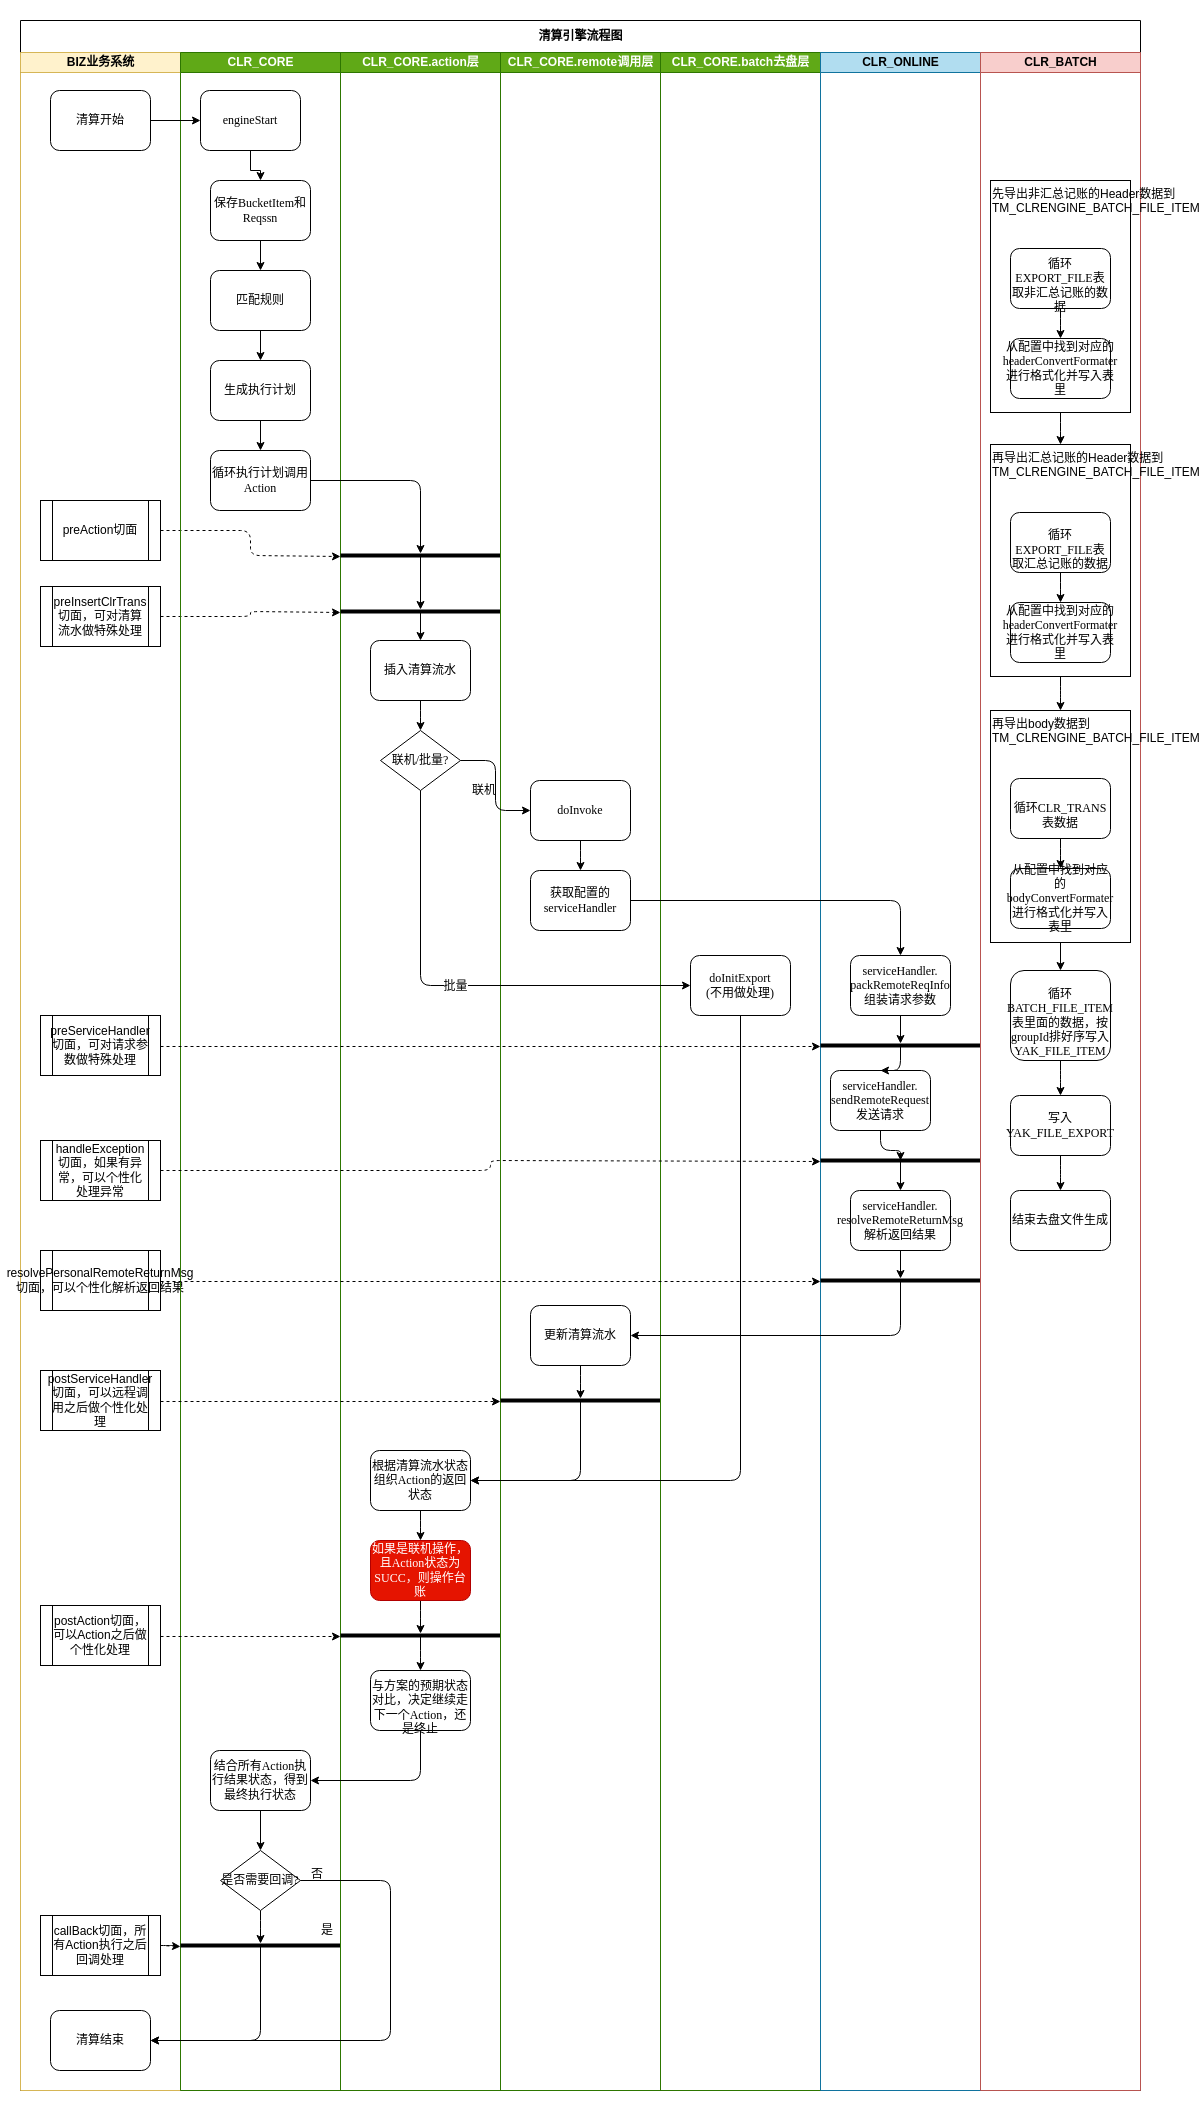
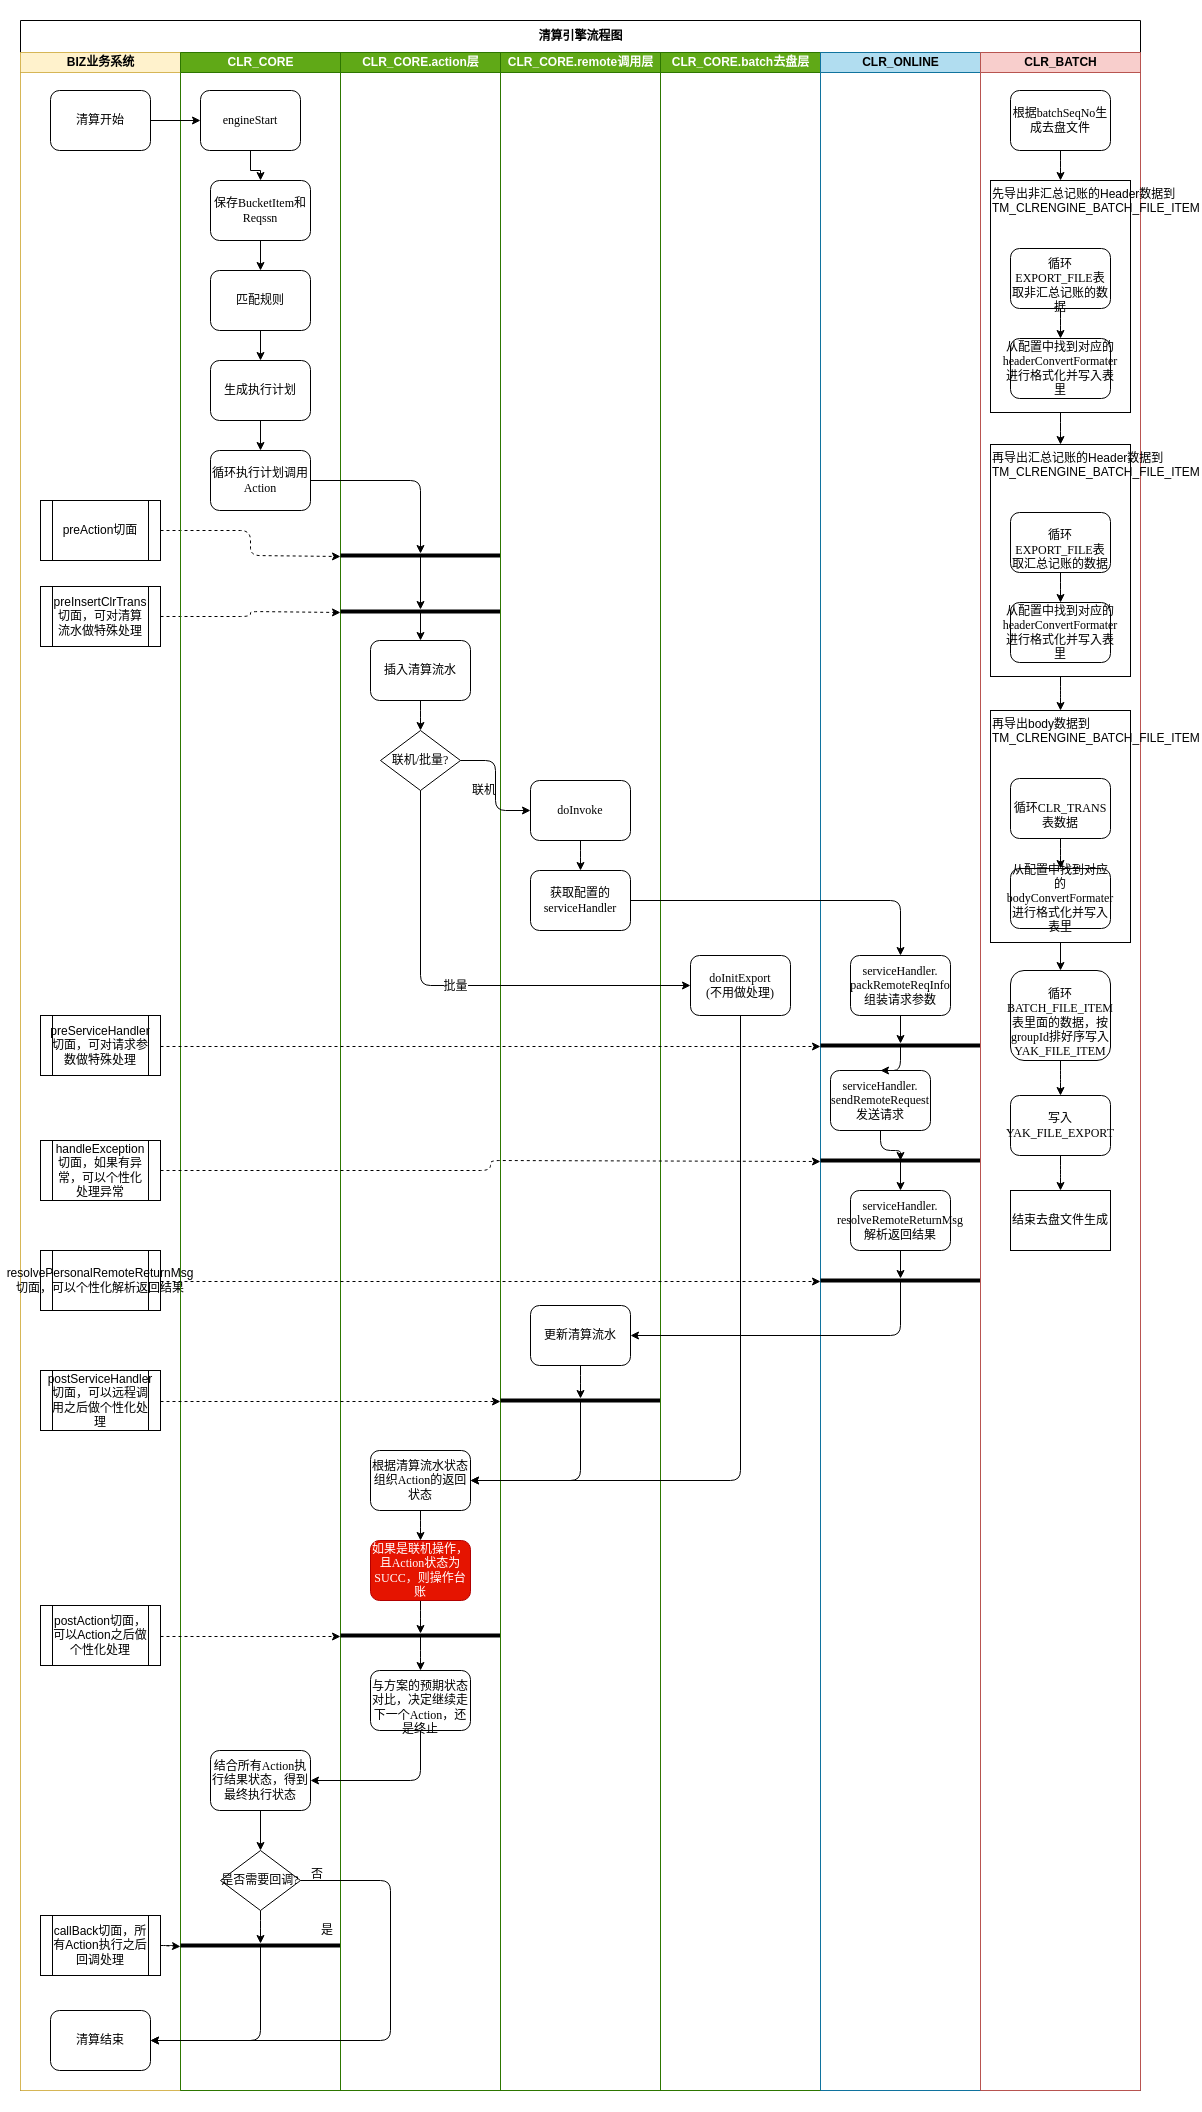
none -> (1061, 121)
none -> (1061, 166)
(1061, 1221) -> (1061, 1221)
